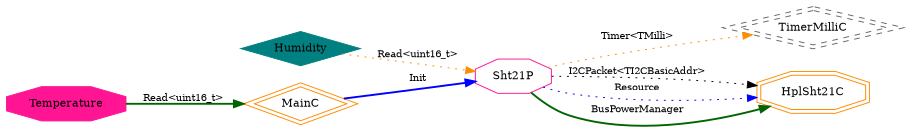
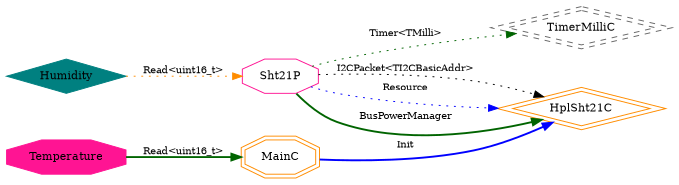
(645, 50) -> (409, 47)
(405, 91) -> (434, 157)
(813, 92) -> (581, 109)
(301, 104) -> (280, 157)
